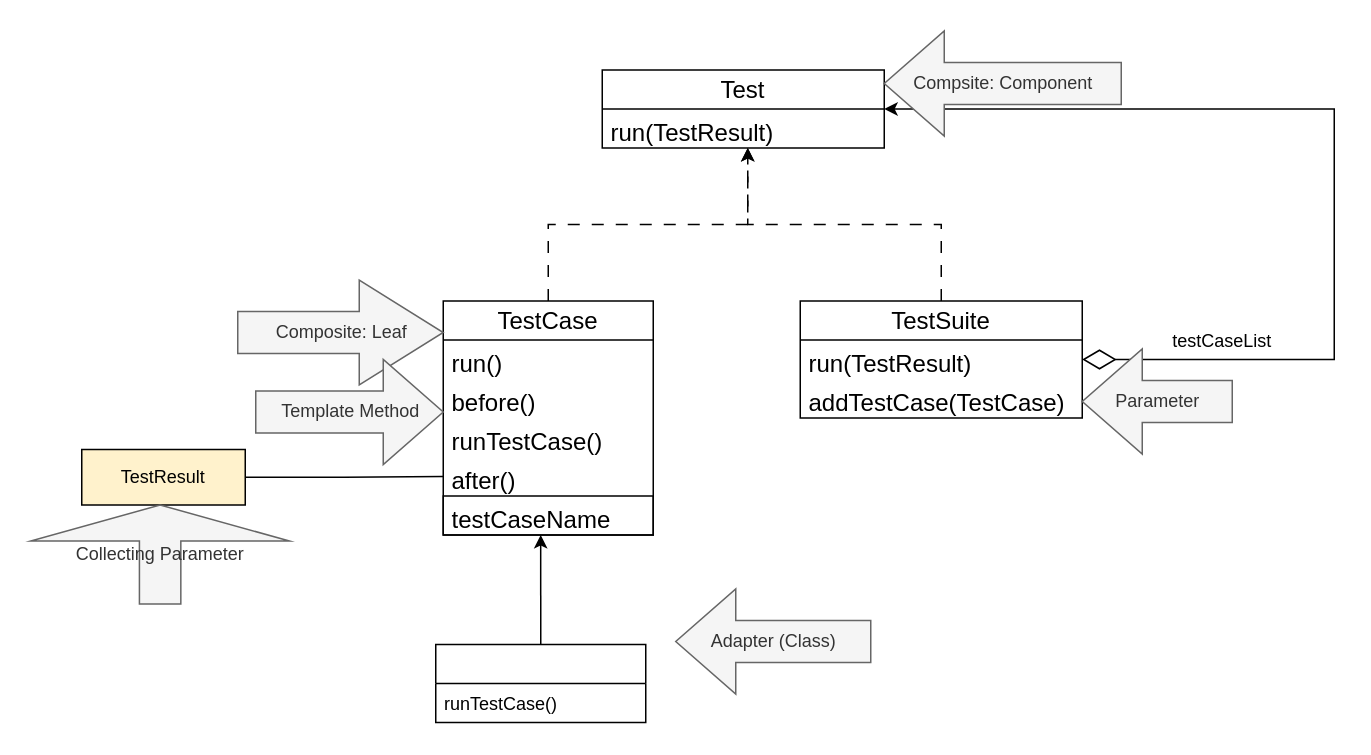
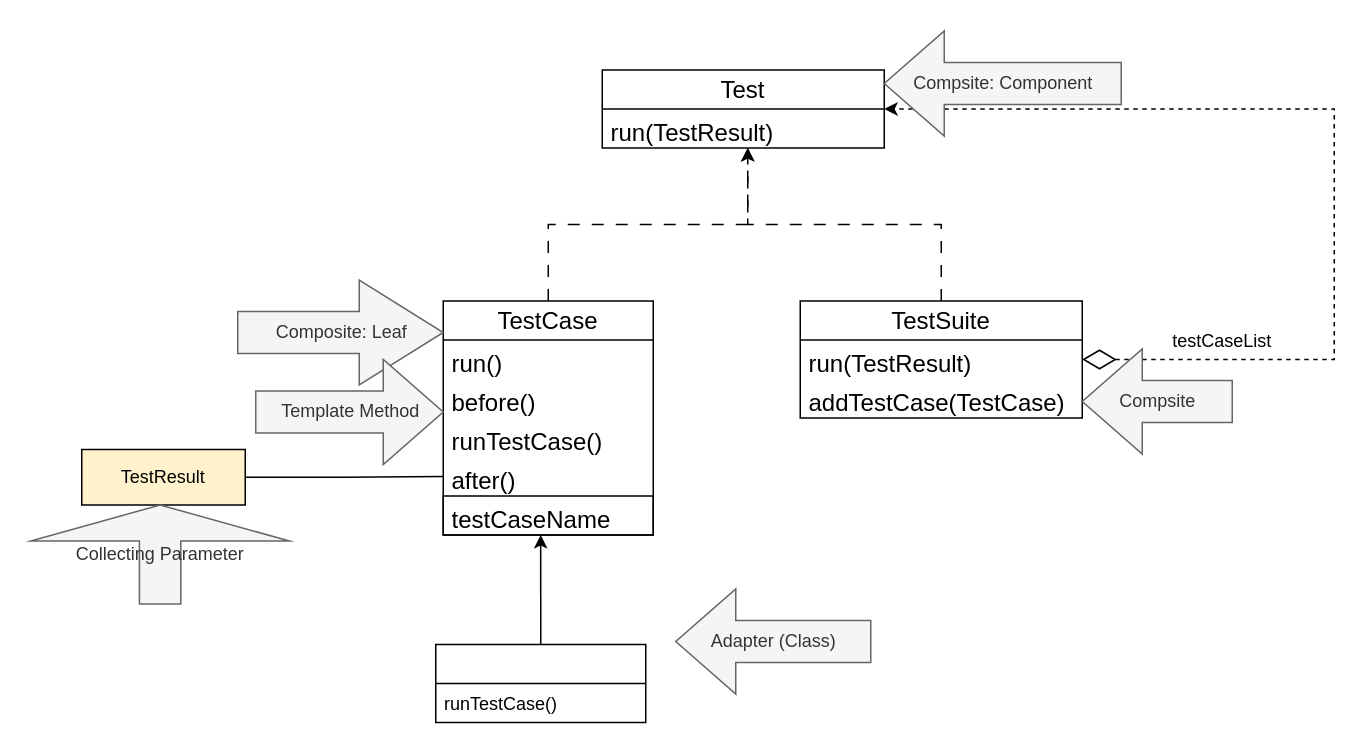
(1334, 136) -> (1334, 136)
(1158, 401) -> (1158, 401)
